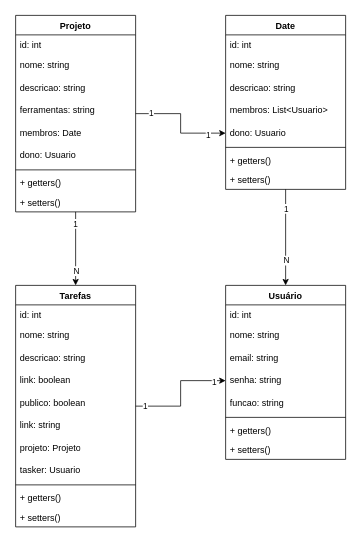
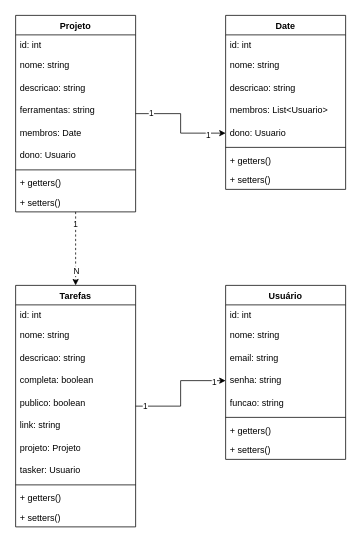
(285, 235) -> none
(75, 253) -> (75, 253)
(47, 381) -> (58, 381)
